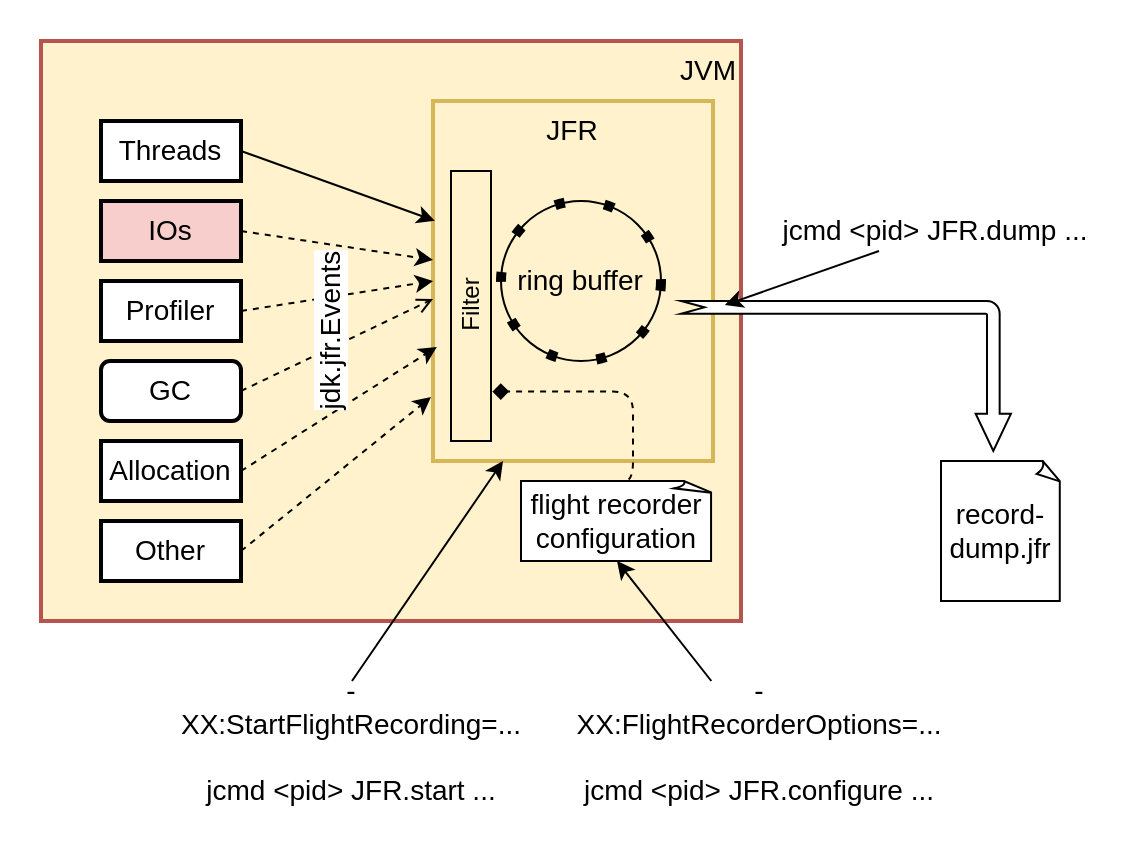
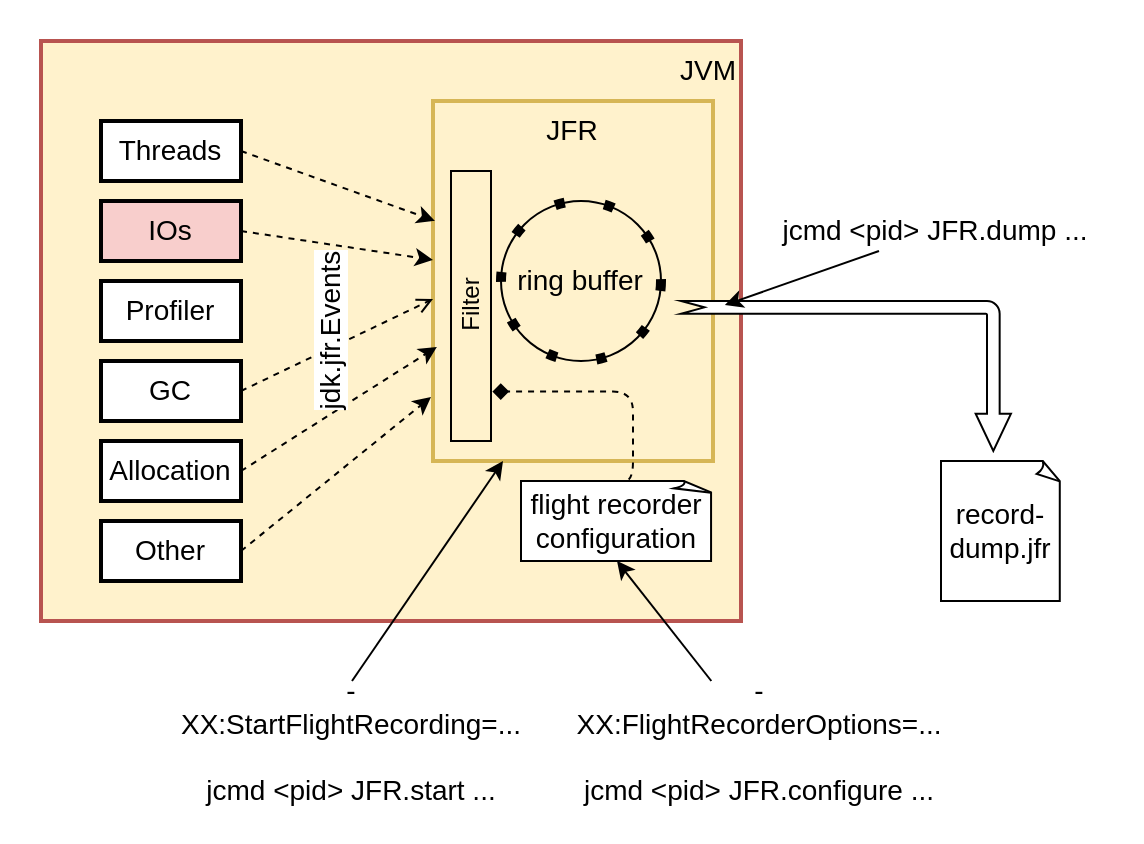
(332, 184) -> (332, 184)
(278, 305) -> none
(171, 391) -> (171, 391)
